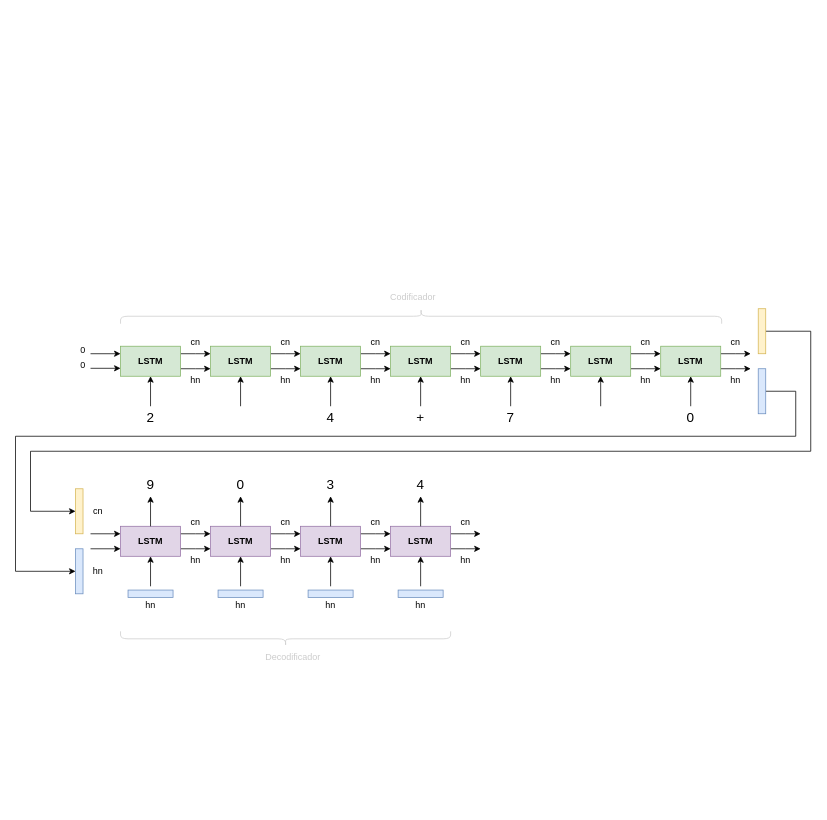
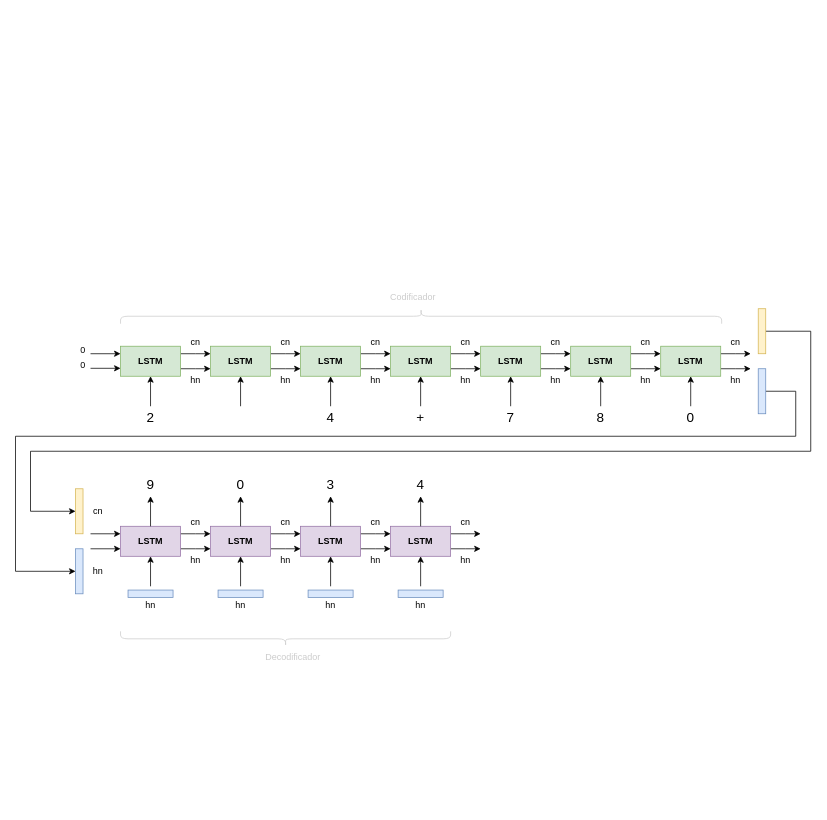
none -> (600, 417)
